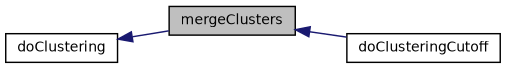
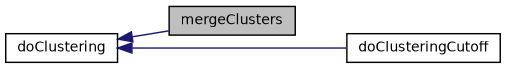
(328, 34) -> (239, 48)
